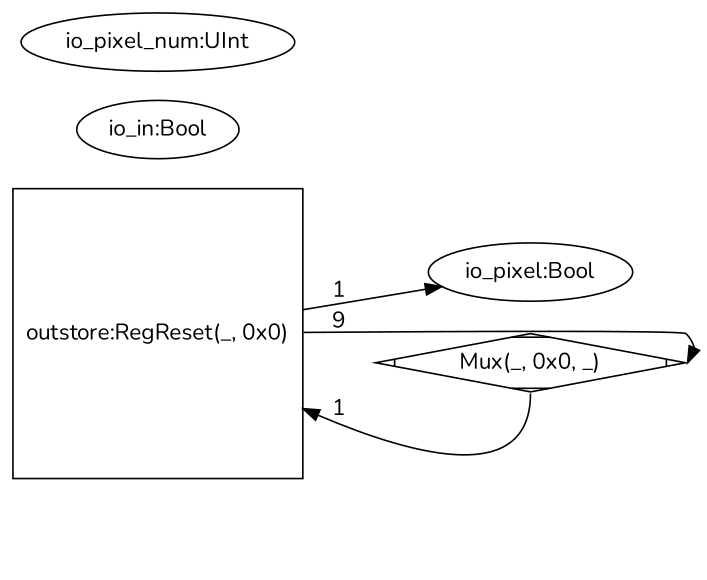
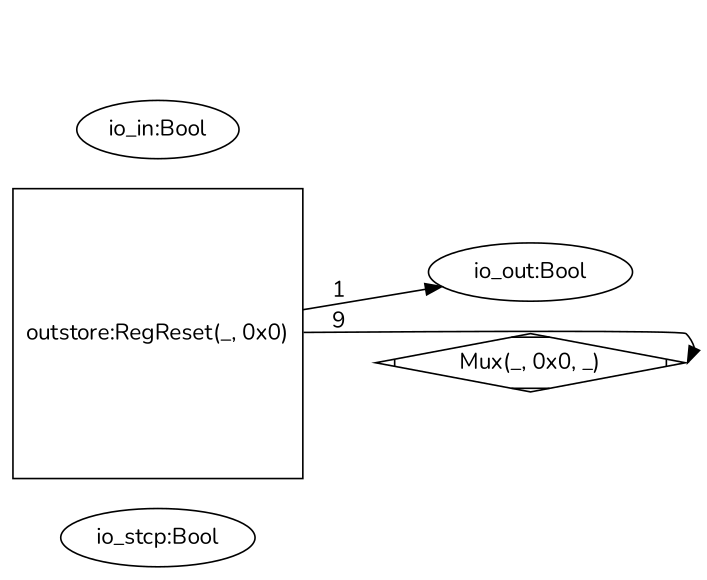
(158, 42) -> none
(531, 272) -> (531, 272)
(440, 453) -> none
none -> (158, 538)
